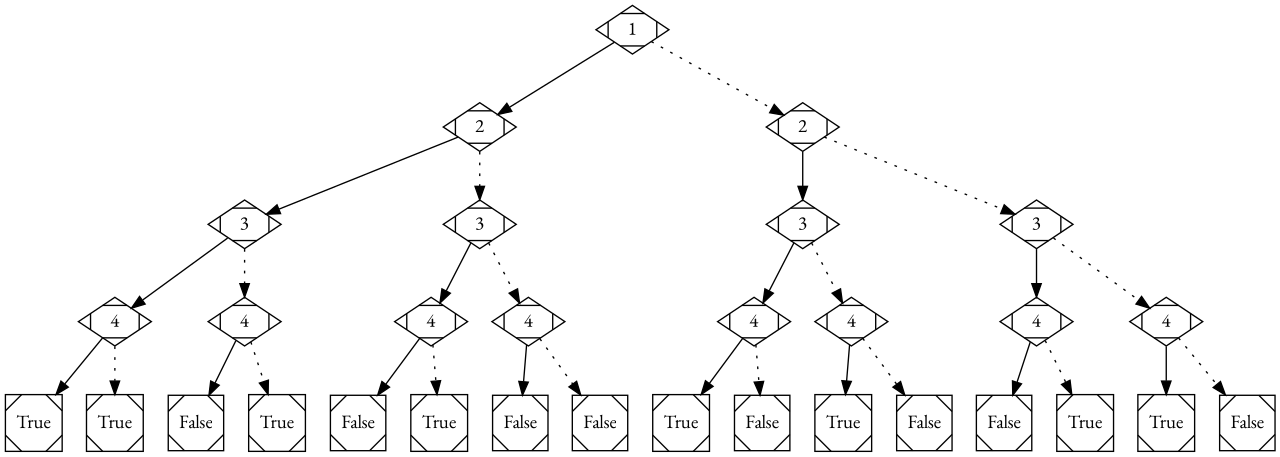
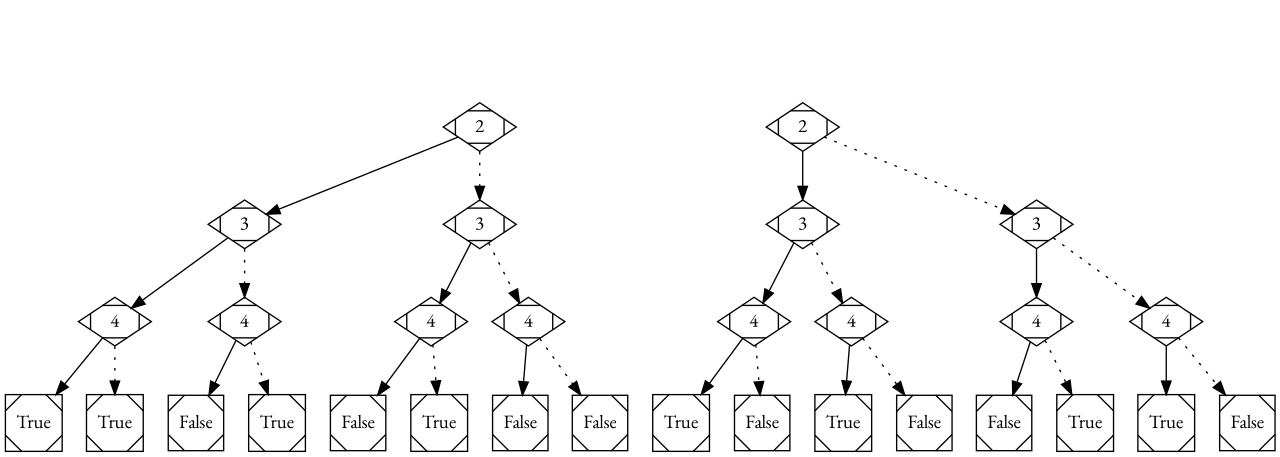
(632, 30) -> none
